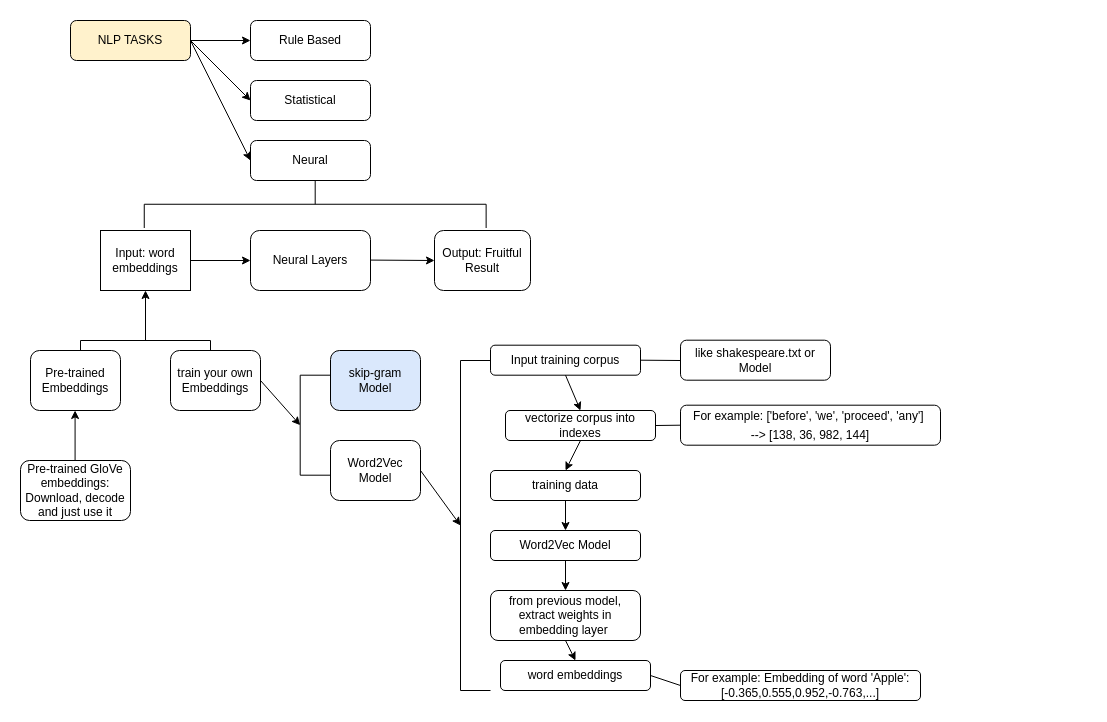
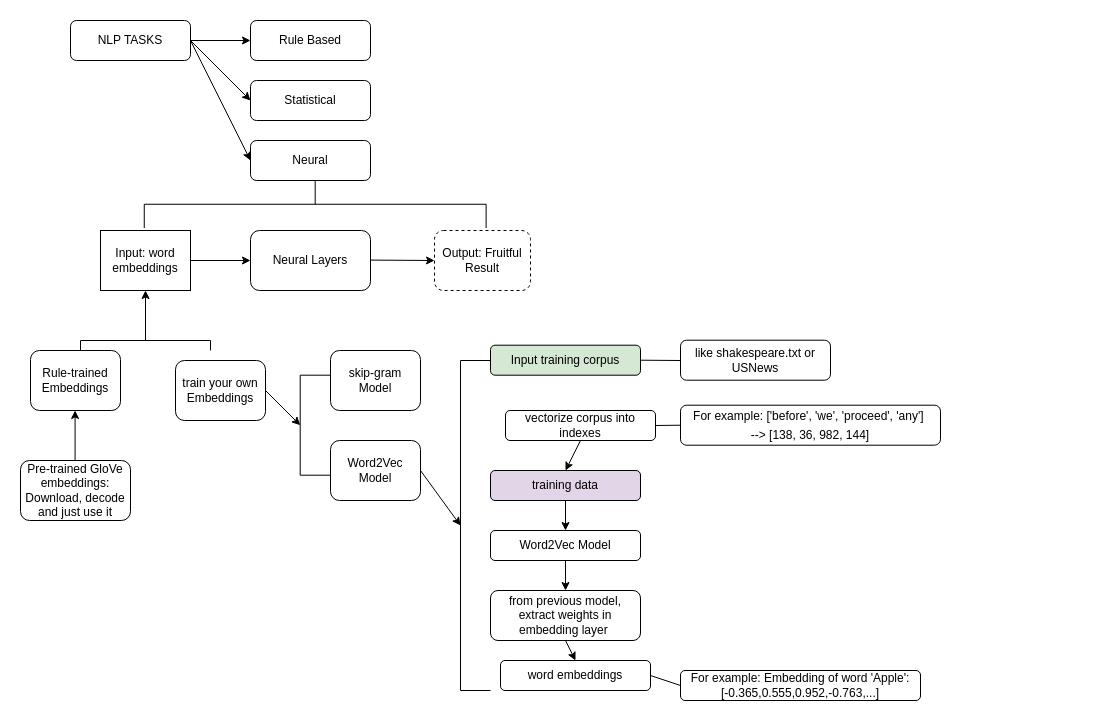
(131, 41) -> (131, 41)
(483, 261) -> (483, 261)
(566, 360) -> (566, 360)
(756, 361) -> (756, 361)
(76, 381) -> (76, 381)
(216, 381) -> (221, 391)
(376, 381) -> (376, 381)
(572, 389) -> none
(566, 486) -> (566, 486)
